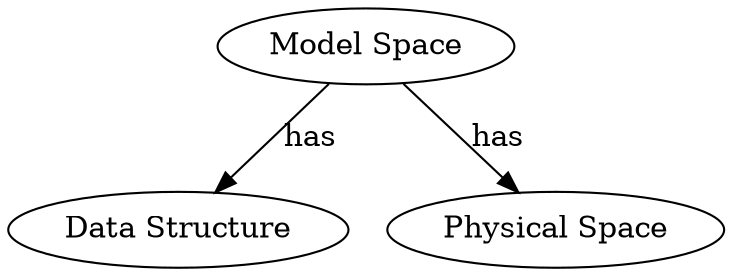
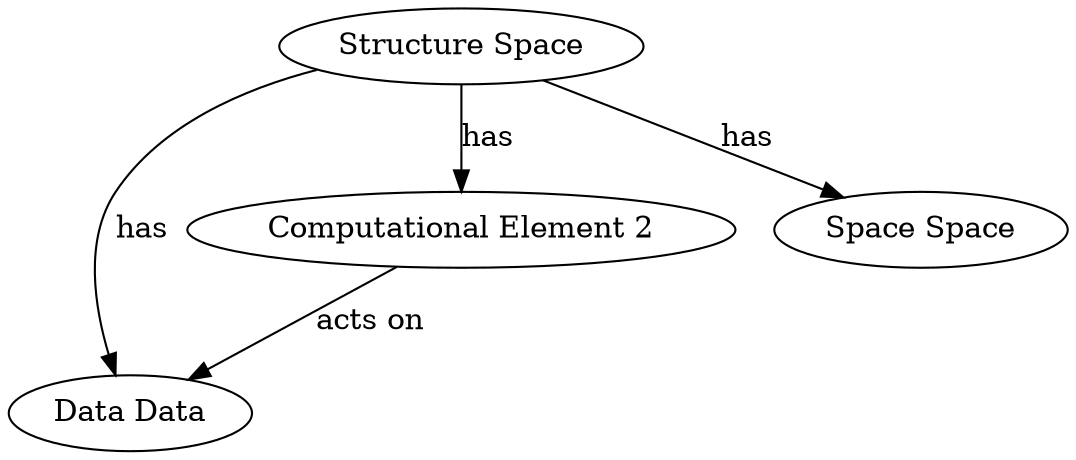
(366, 46) -> (461, 46)
(178, 230) -> (130, 413)
none -> (461, 230)
(556, 230) -> (921, 230)
